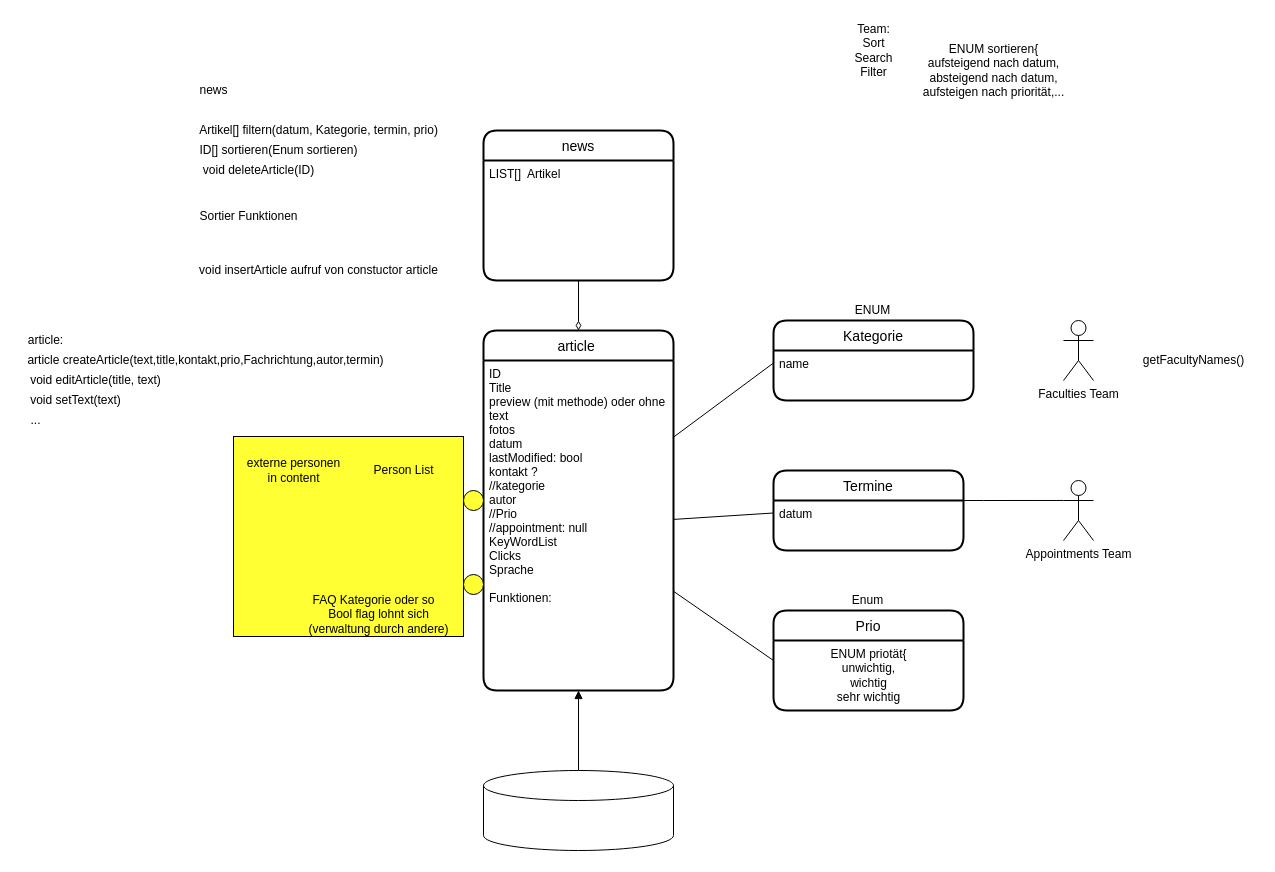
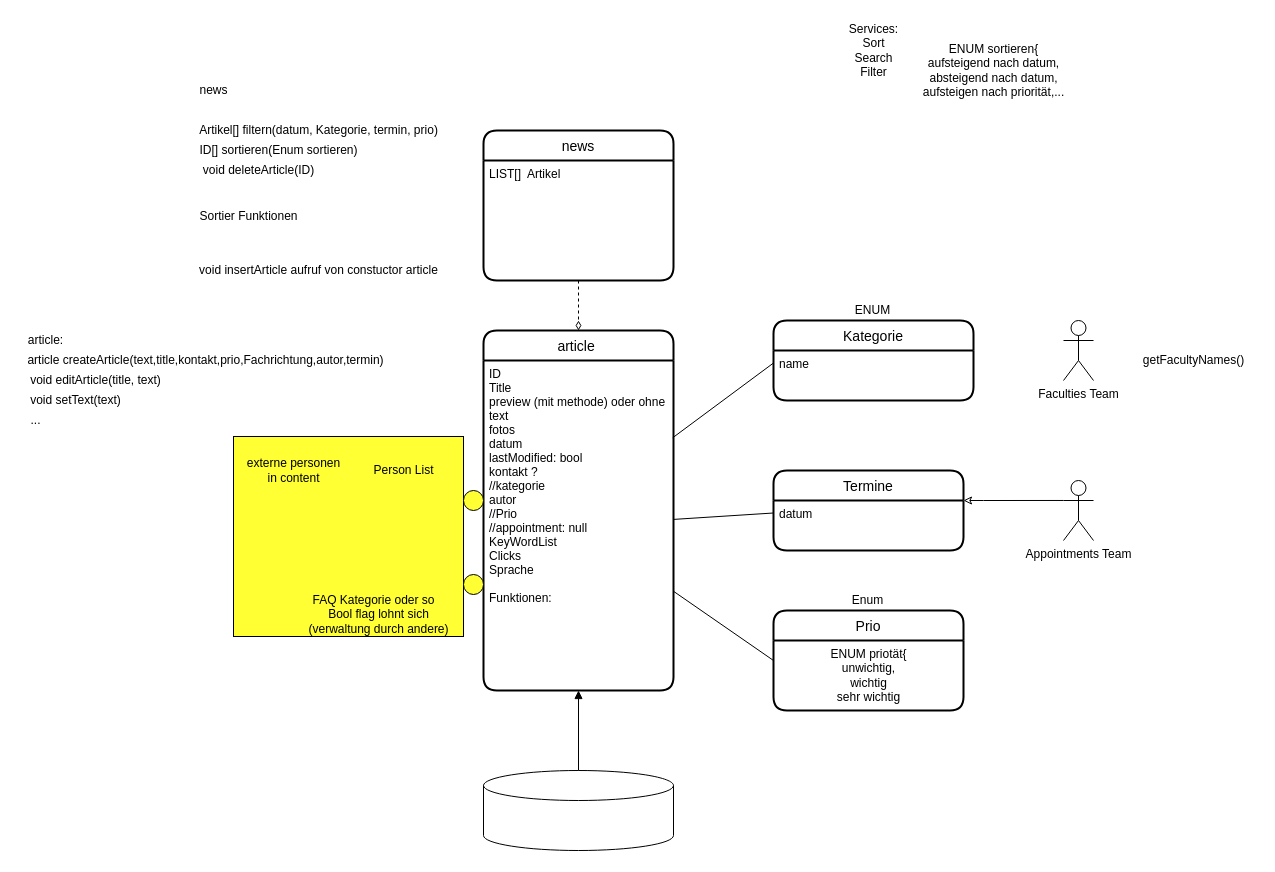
(874, 51) -> (874, 51)
(579, 302) -> (579, 302)
(970, 501) -> (971, 501)
